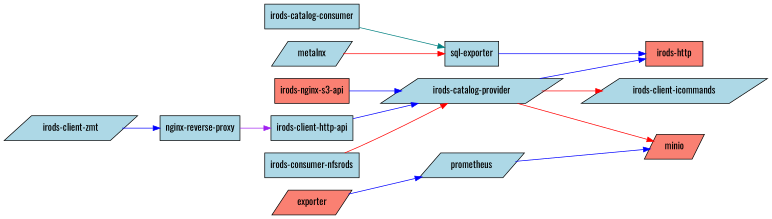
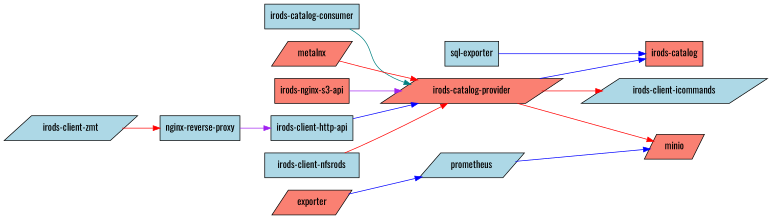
(399, 37) -> (373, 59)
(312, 54) -> (312, 54)
(390, 54) -> (375, 70)
(674, 54) -> (674, 54)
(372, 91) -> (372, 91)
(472, 91) -> (472, 91)
(137, 128) -> (137, 128)
(312, 165) -> (312, 165)
